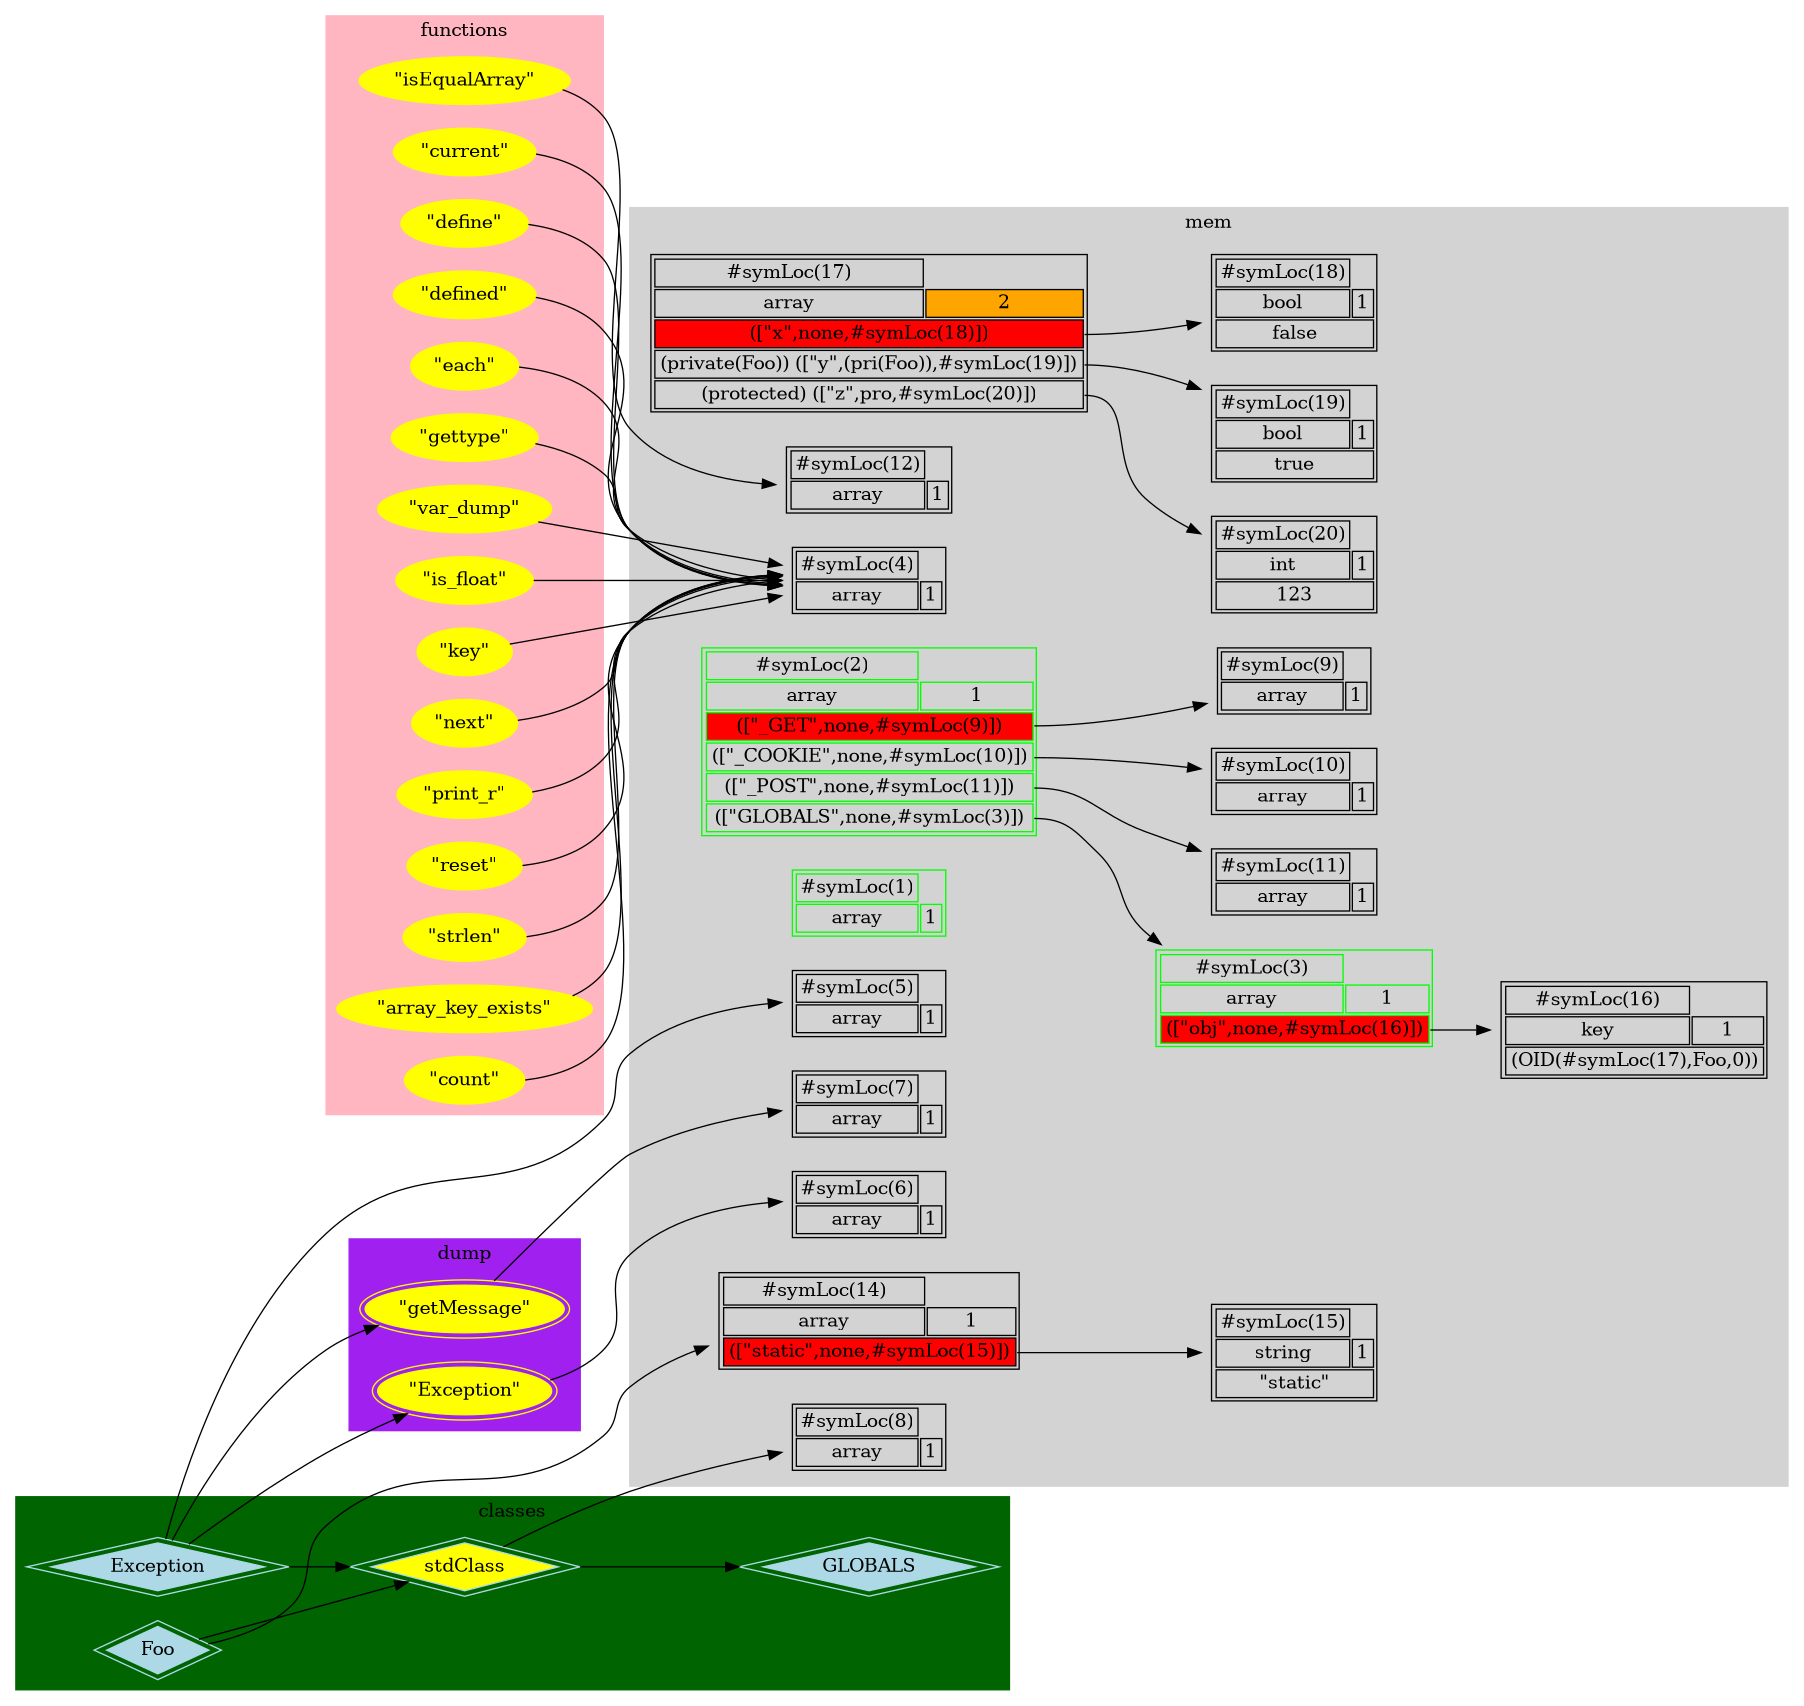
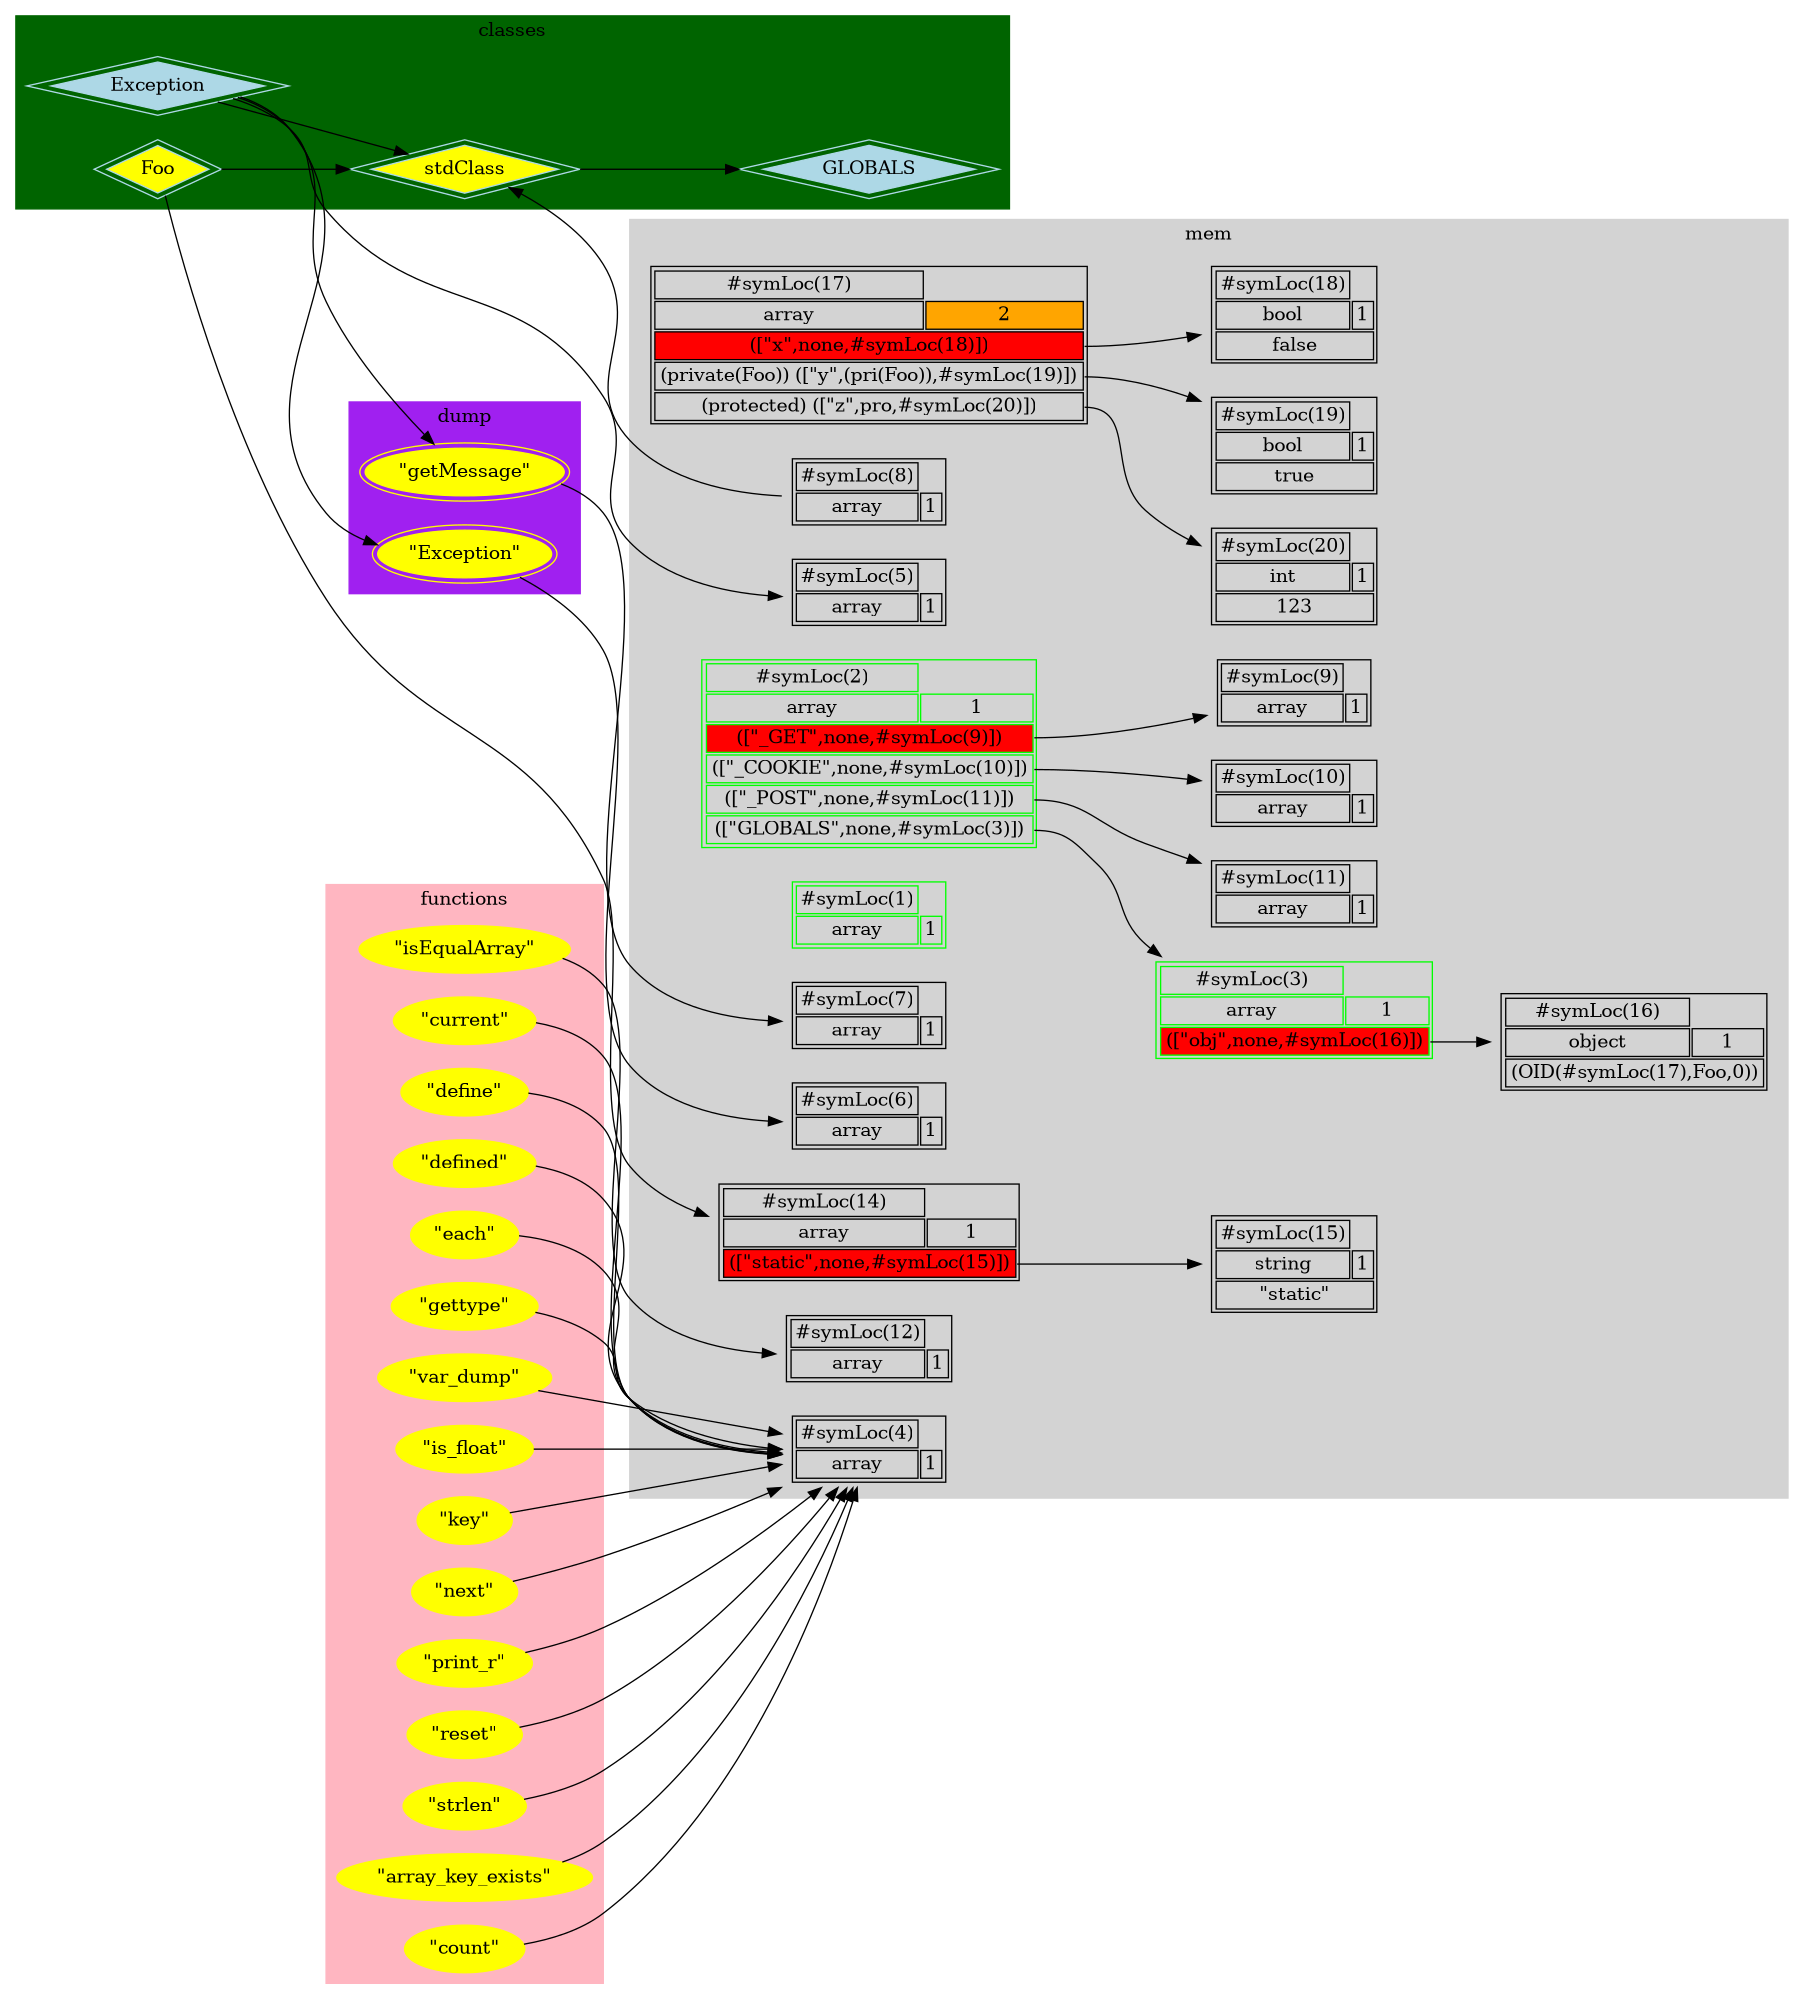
(1598, 1030) -> (1598, 1042)
(593, 1505) -> (609, 382)
(158, 1650) -> (158, 169)
